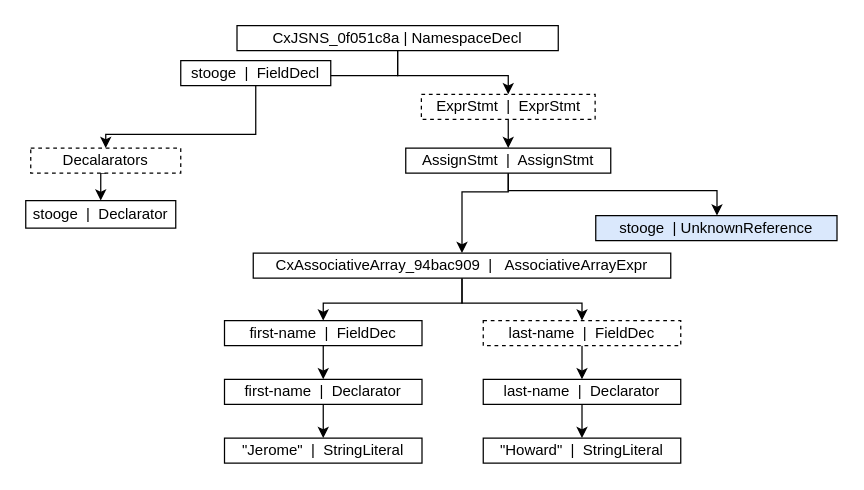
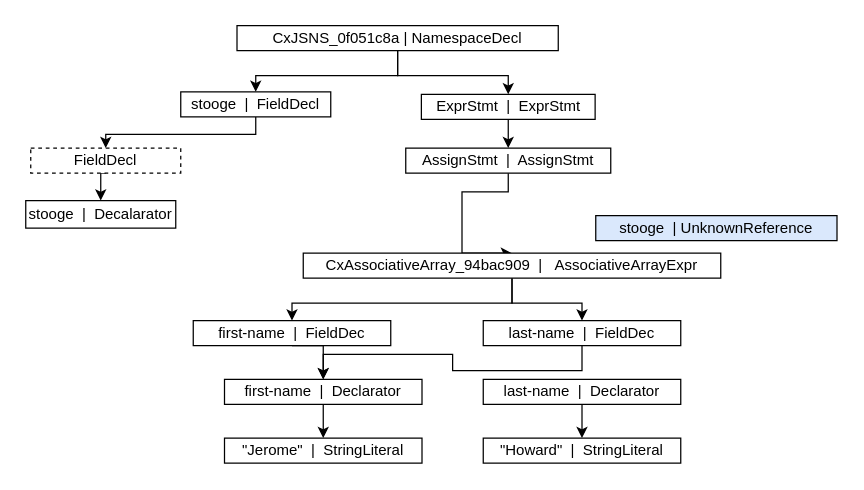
(256, 73) -> (256, 104)
(508, 107) -> (508, 107)
(106, 161) -> (106, 161)
(623, 191) -> none
(101, 214) -> (101, 214)
(462, 266) -> (512, 266)
(323, 333) -> (292, 333)
(582, 333) -> (582, 333)
(582, 369) -> (453, 367)
